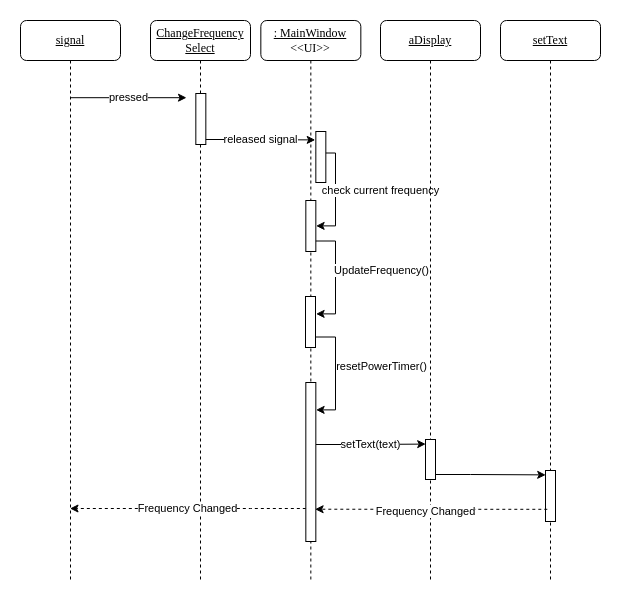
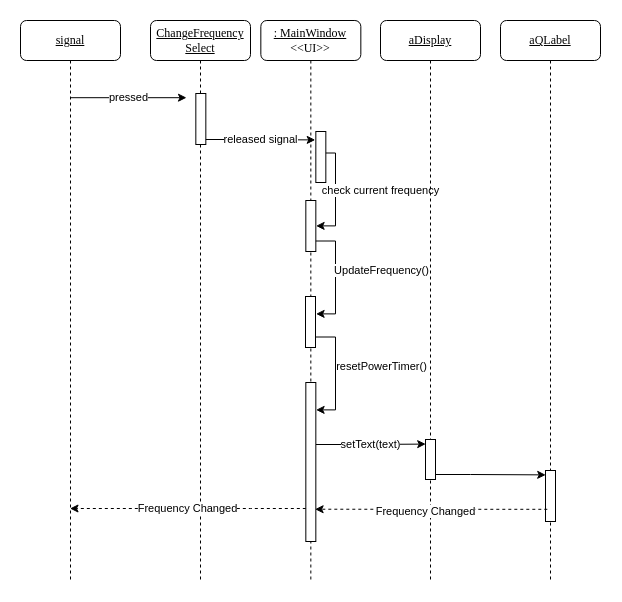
(551, 41) -> (551, 41)
